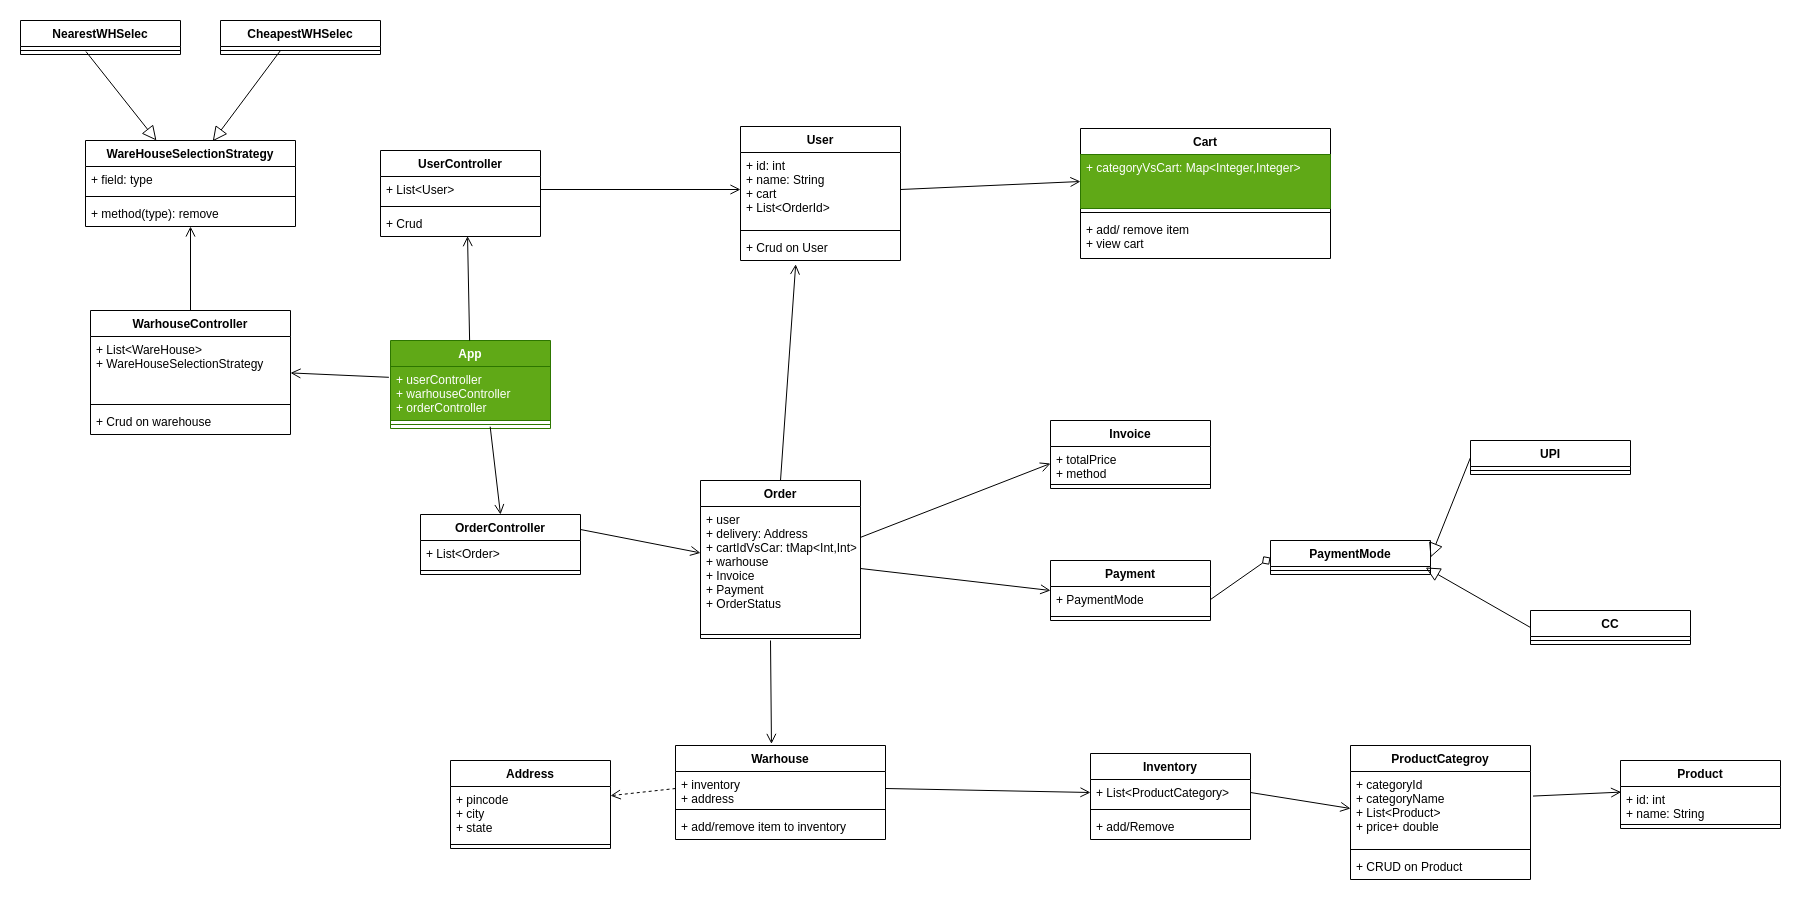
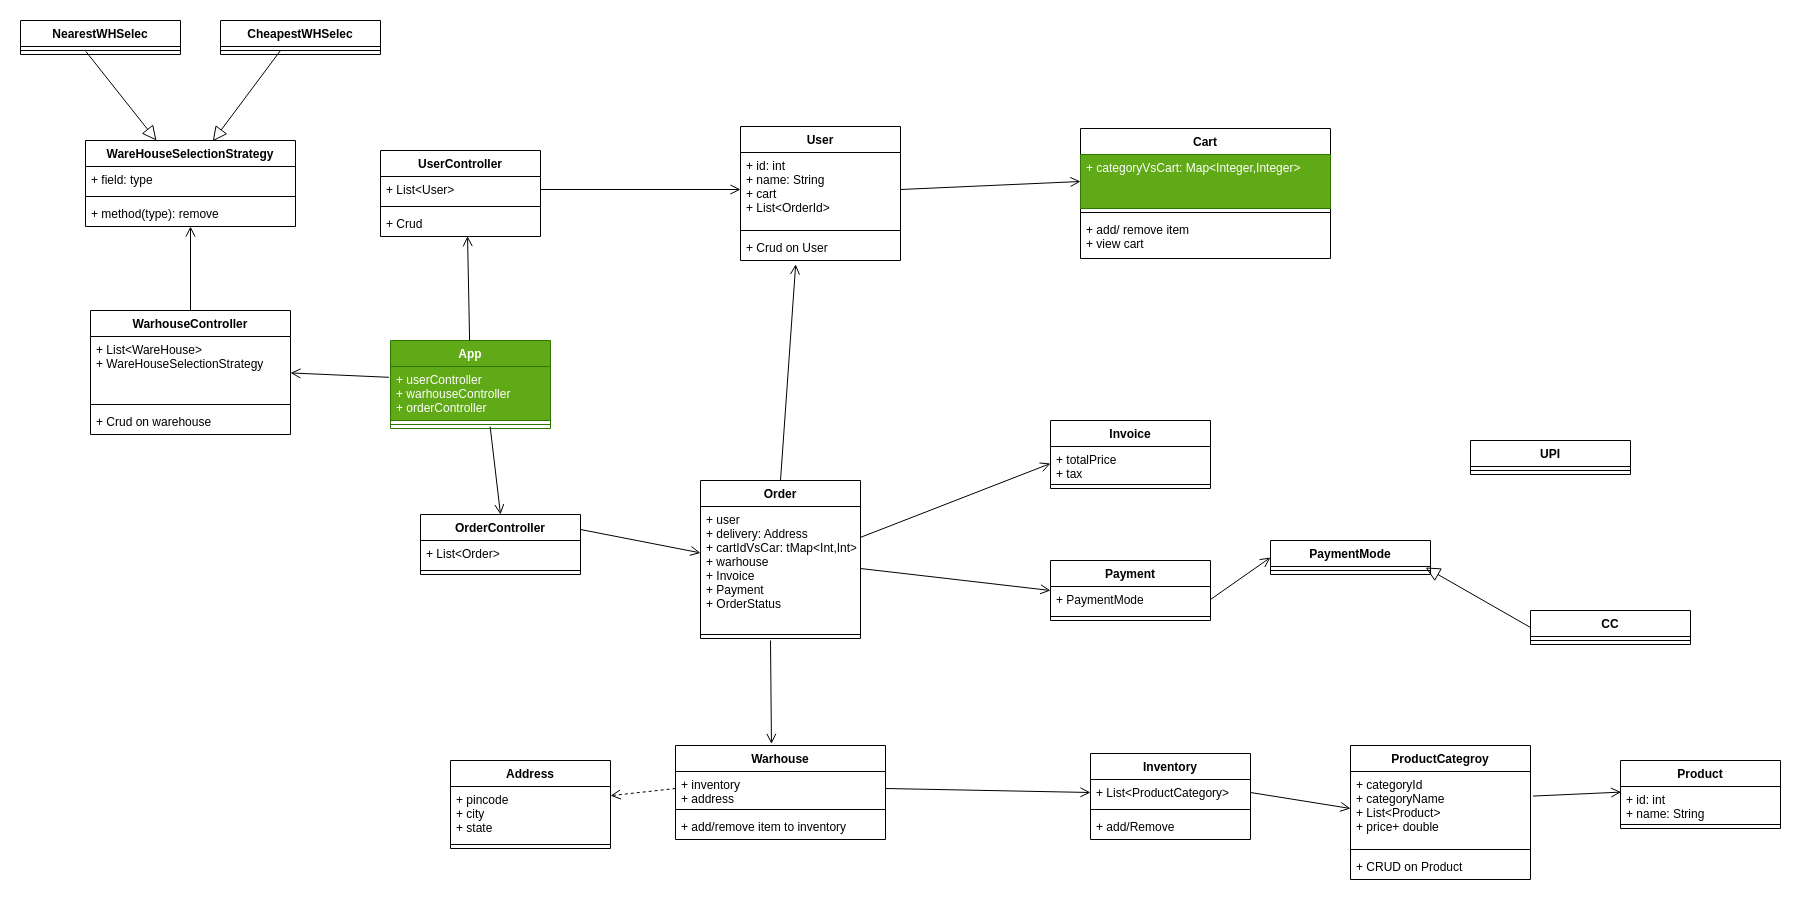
(1092, 460) -> (1092, 460)
(1453, 500) -> none
(1262, 564) -> (1265, 562)
